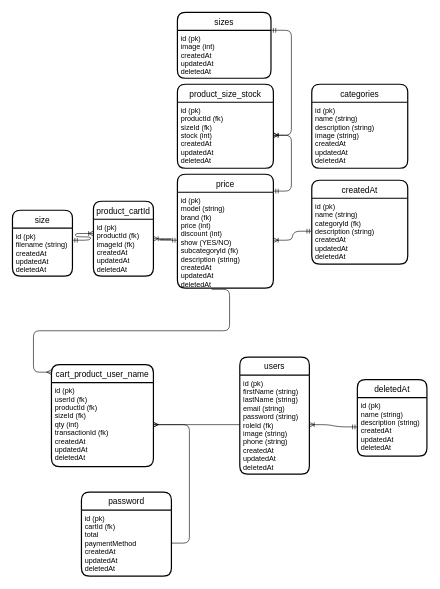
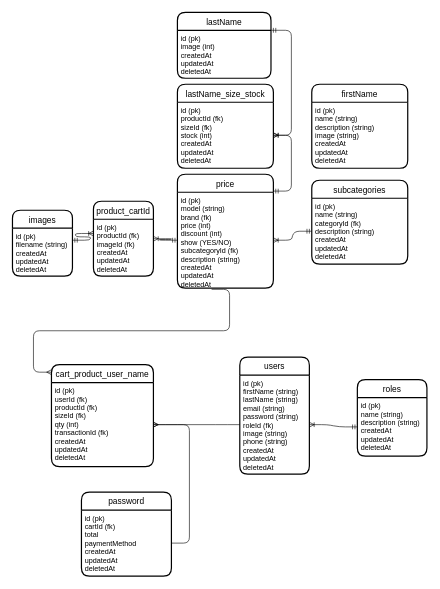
(224, 22) -> (224, 22)
(225, 94) -> (225, 94)
(359, 94) -> (359, 94)
(359, 190) -> (359, 190)
(42, 220) -> (42, 220)
(392, 389) -> (392, 389)
